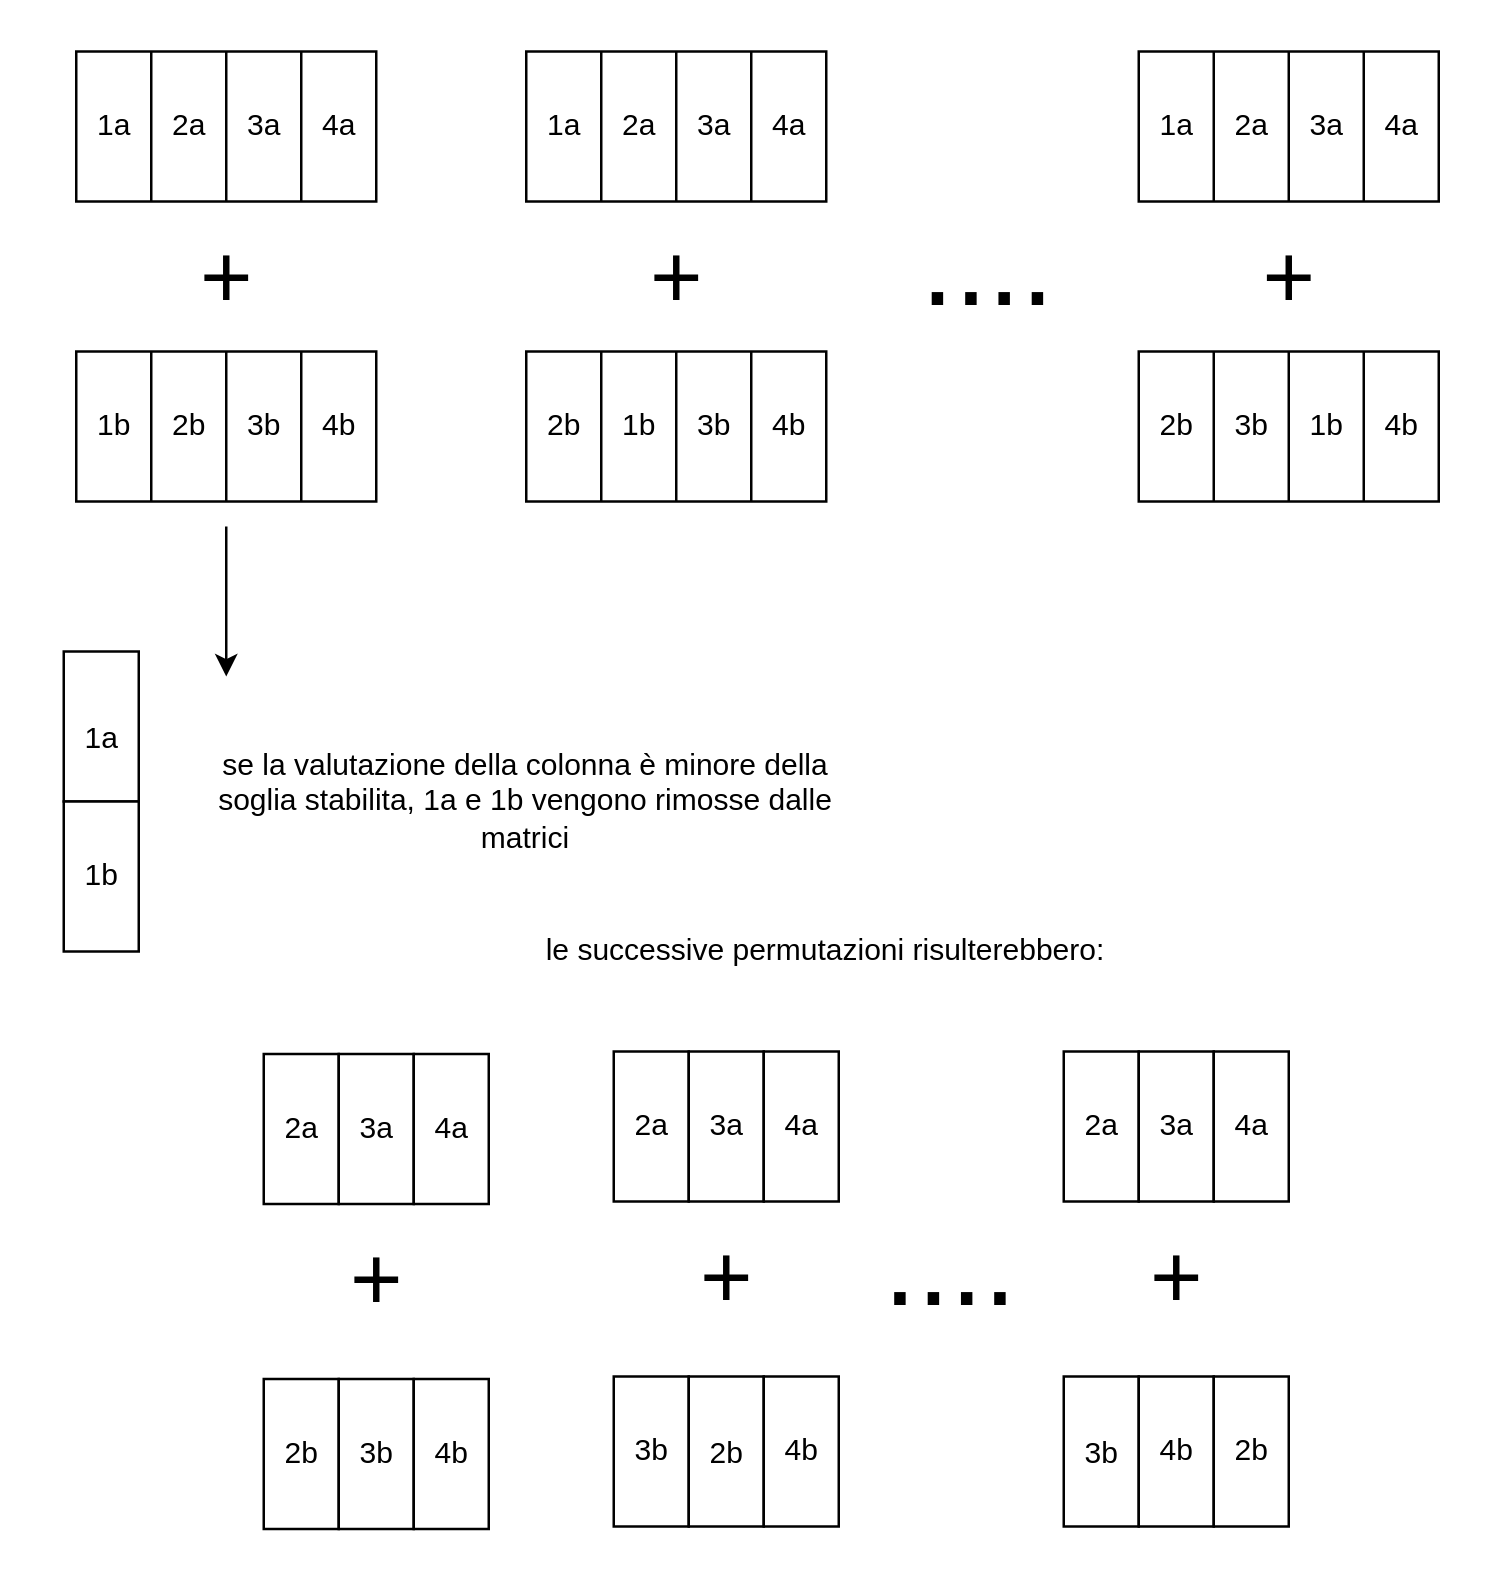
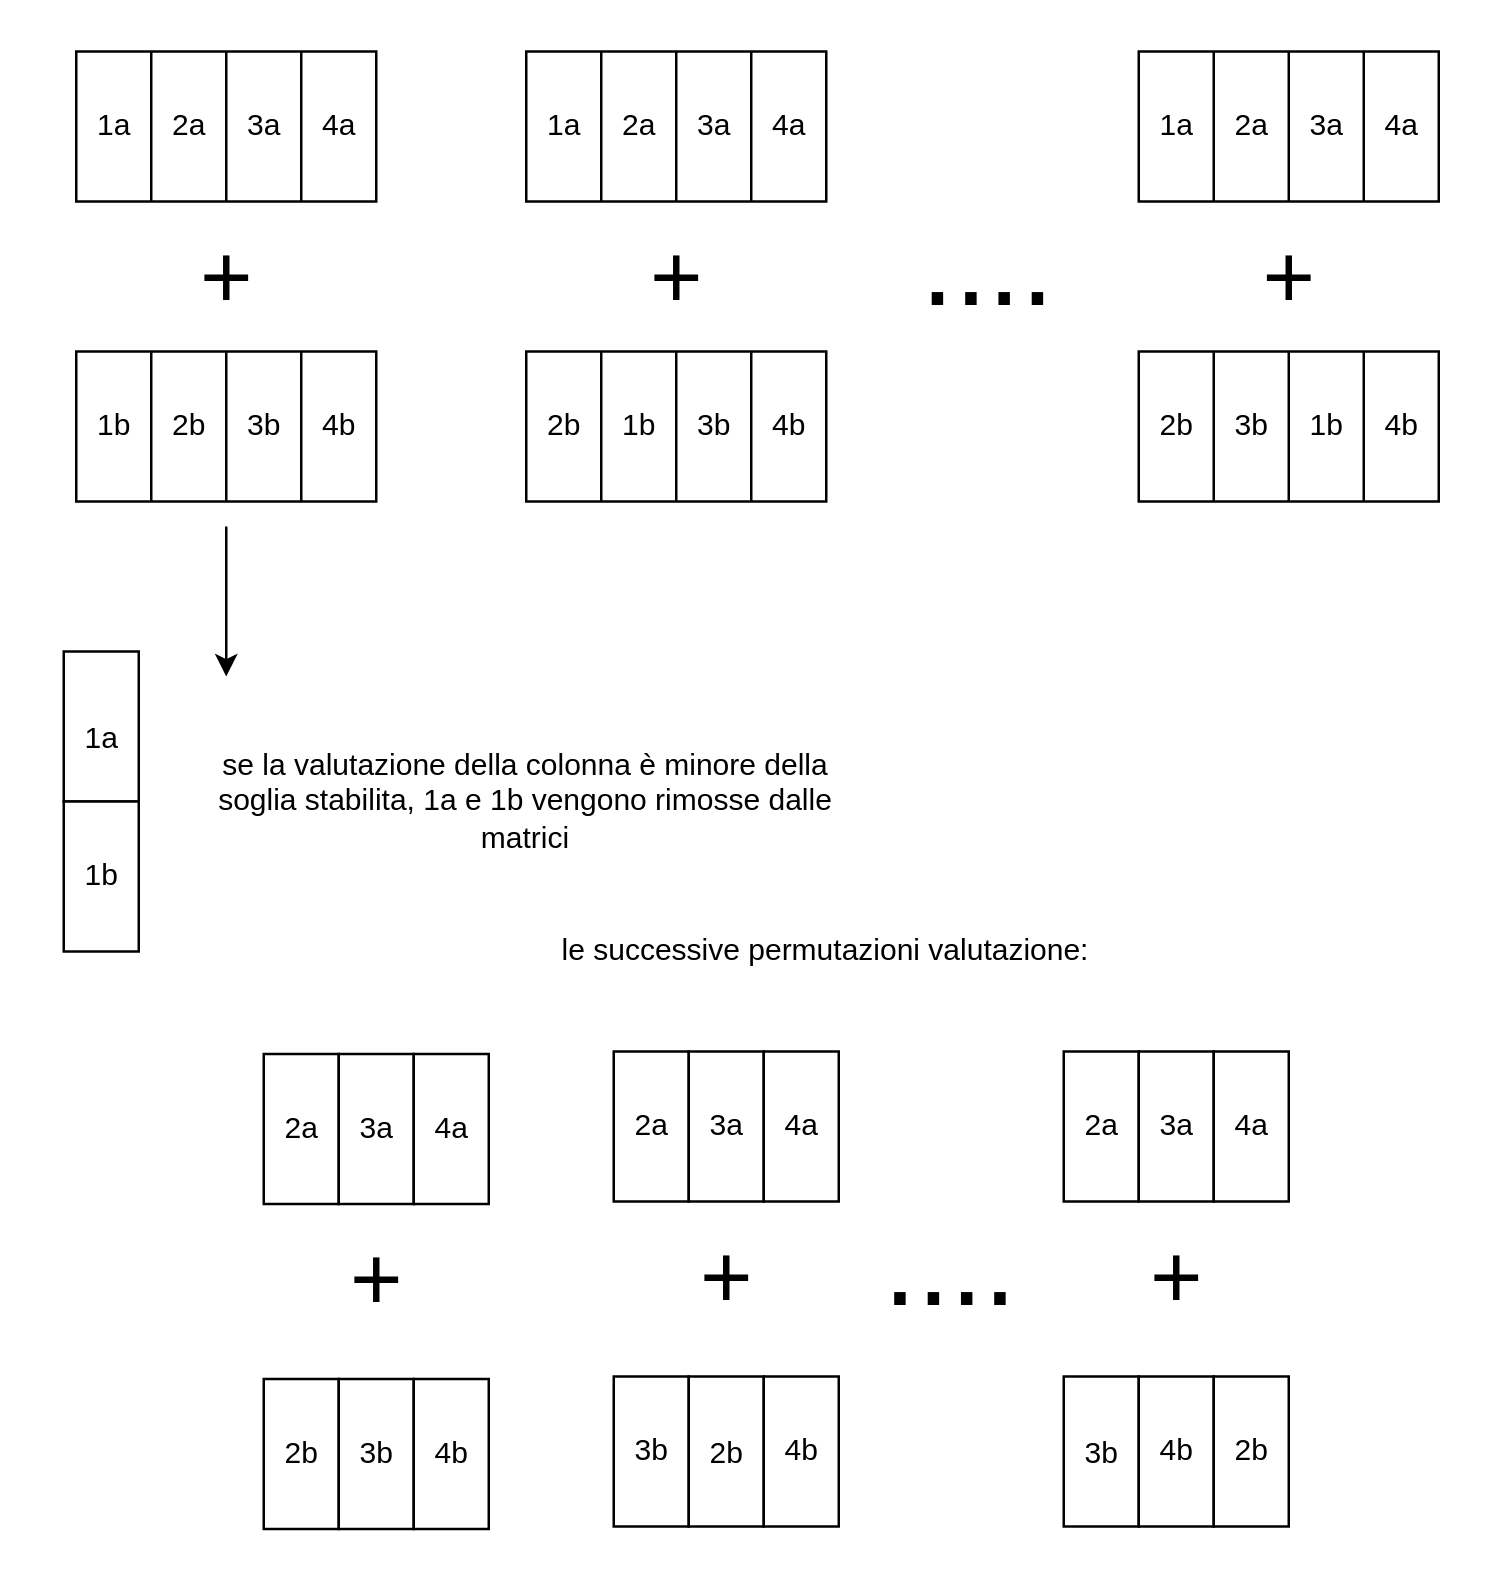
(826, 951) -> (826, 951)
